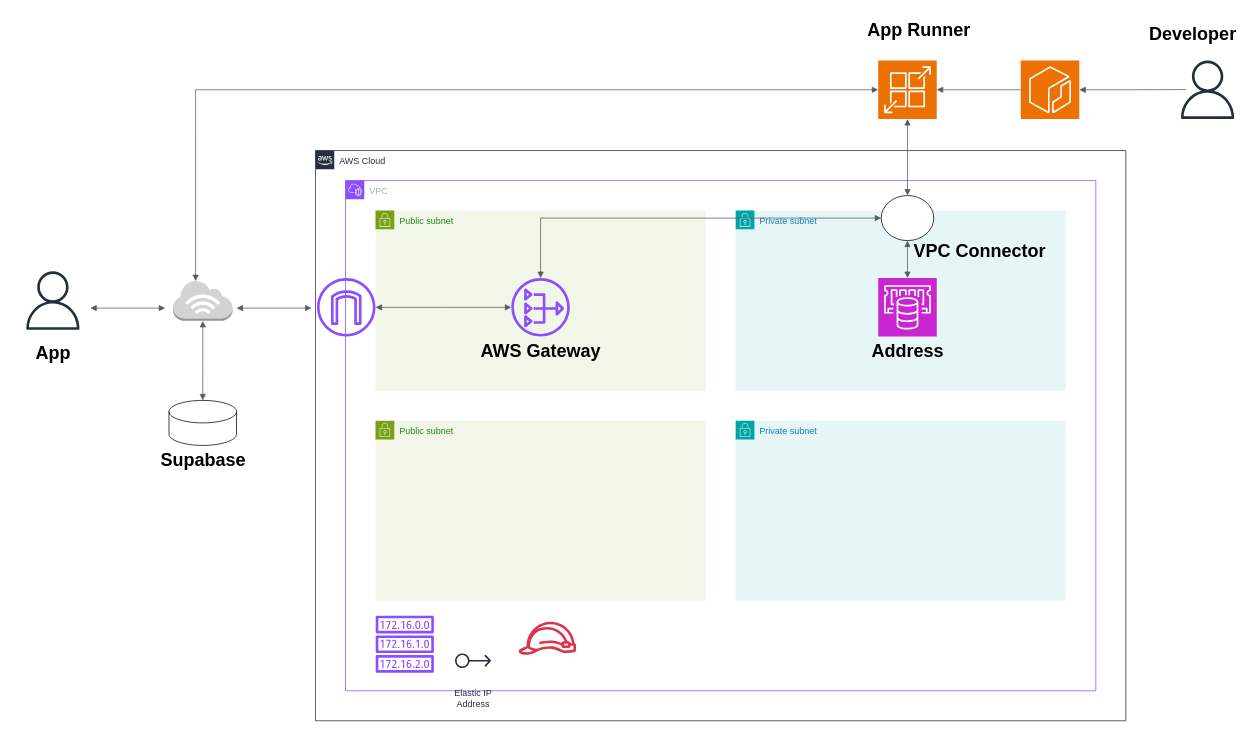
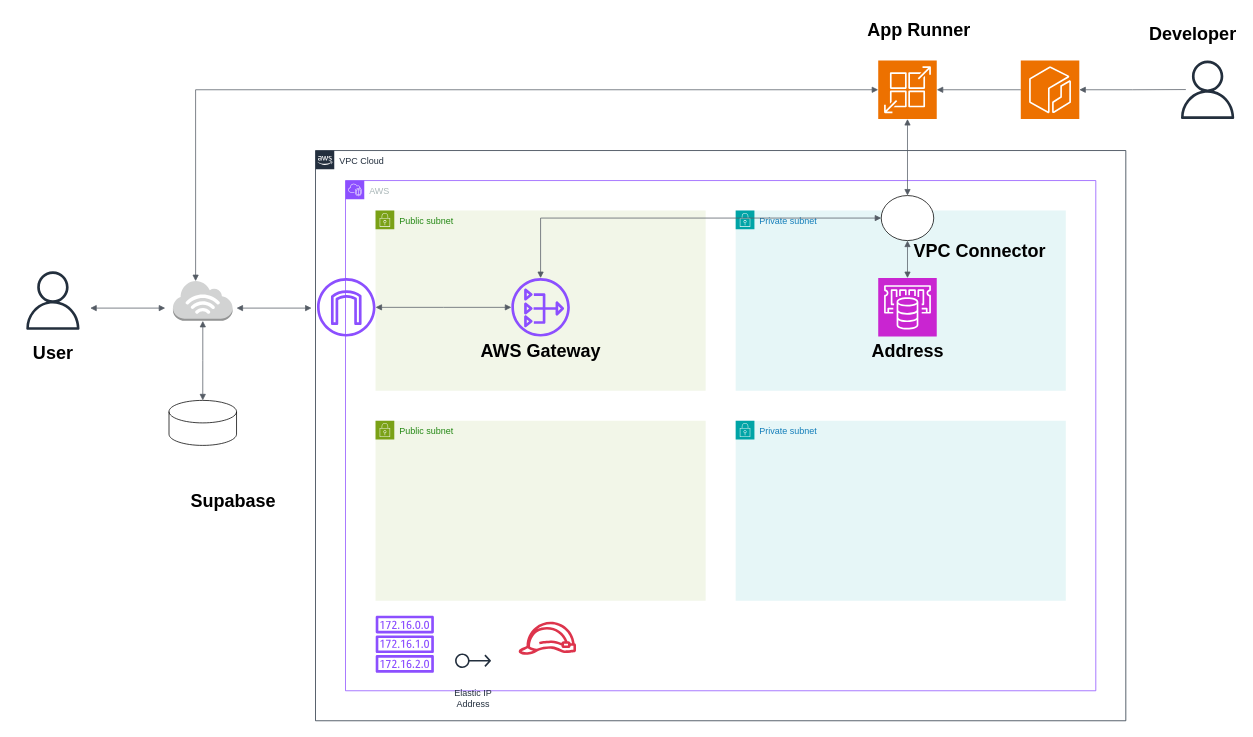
(360, 161) -> (360, 161)
(377, 191) -> (377, 191)
(53, 353) -> (53, 353)
(203, 460) -> (233, 501)
